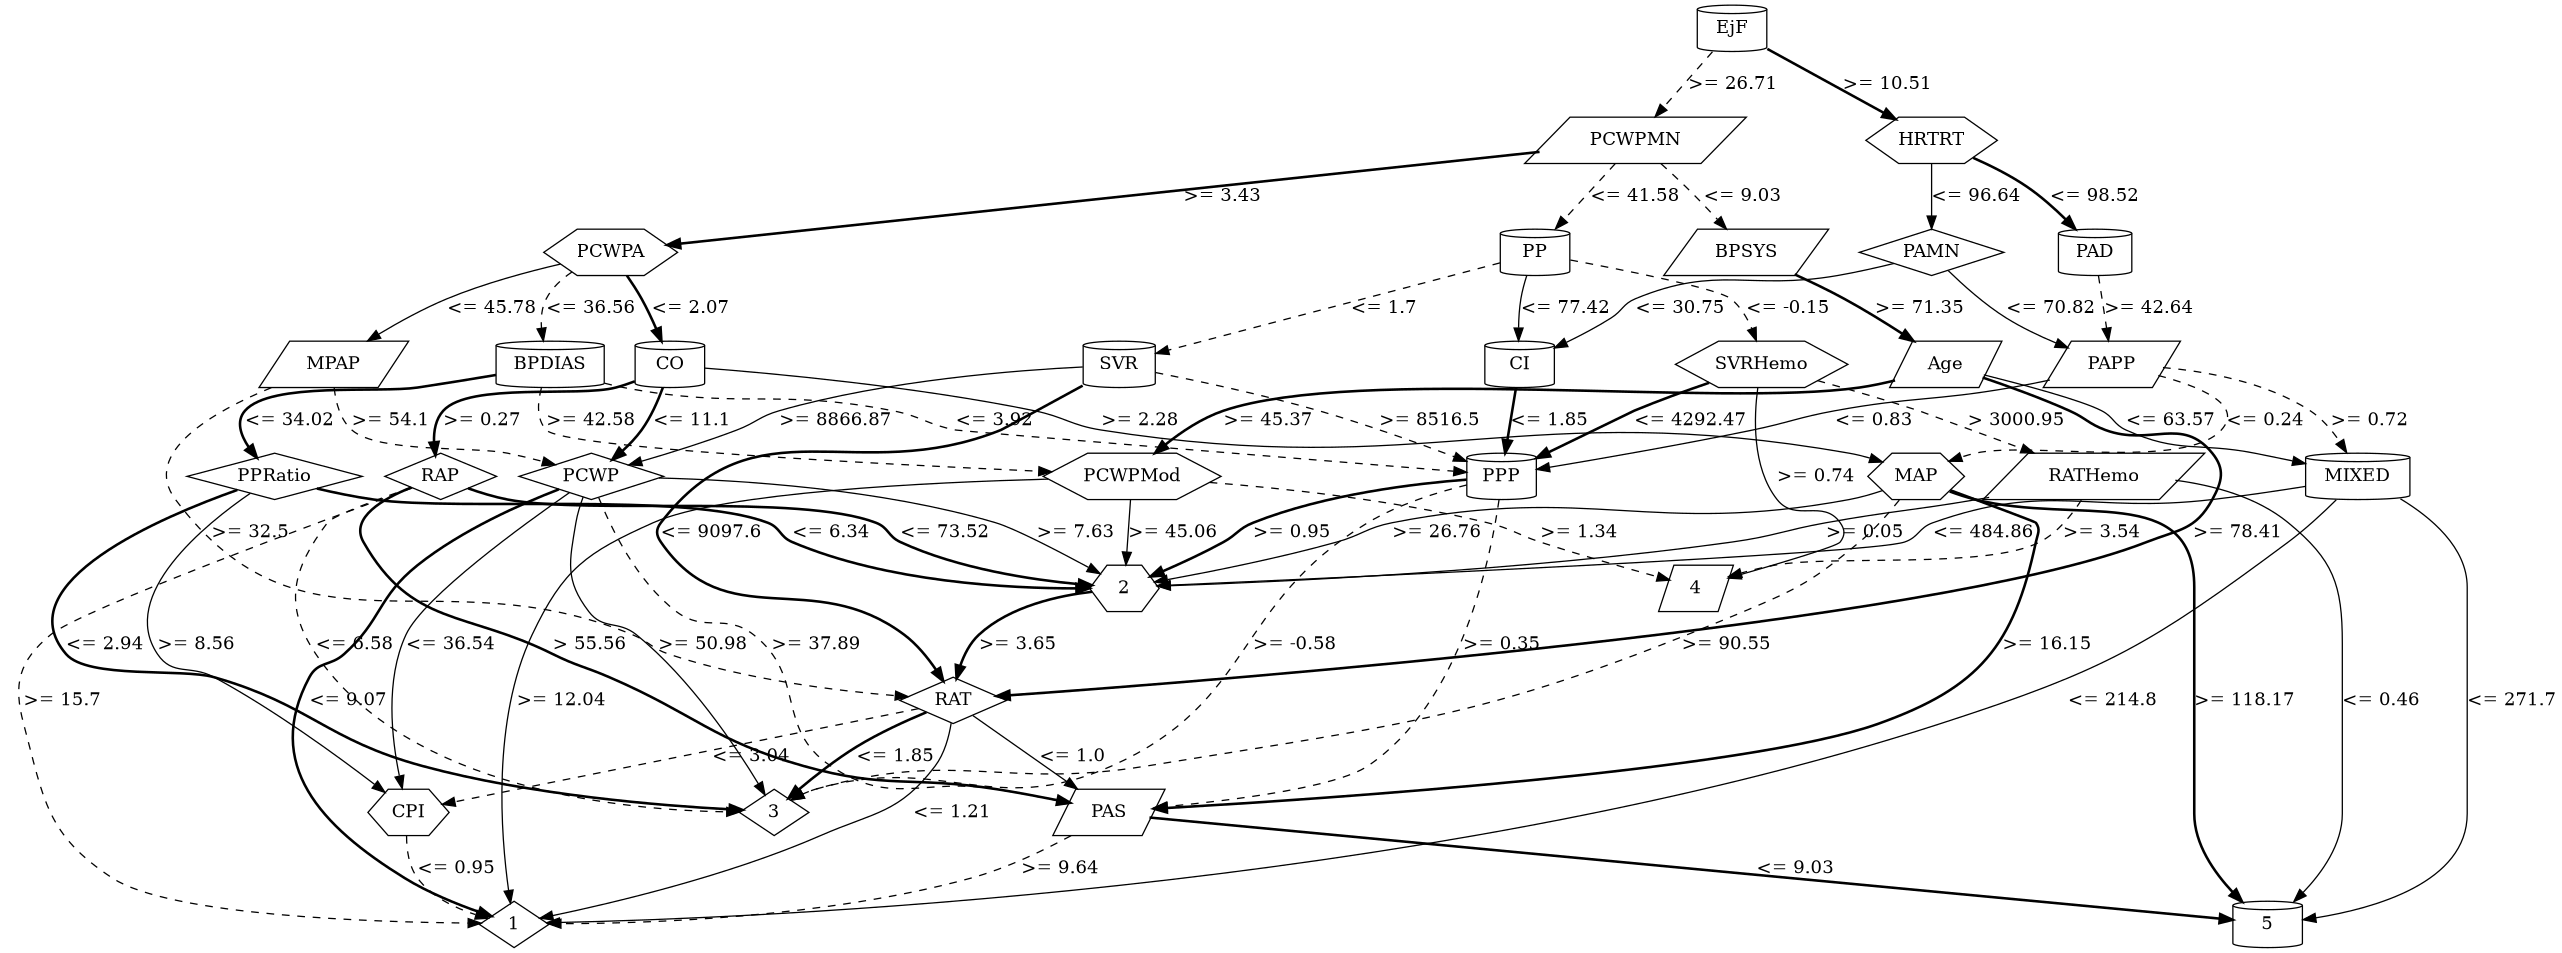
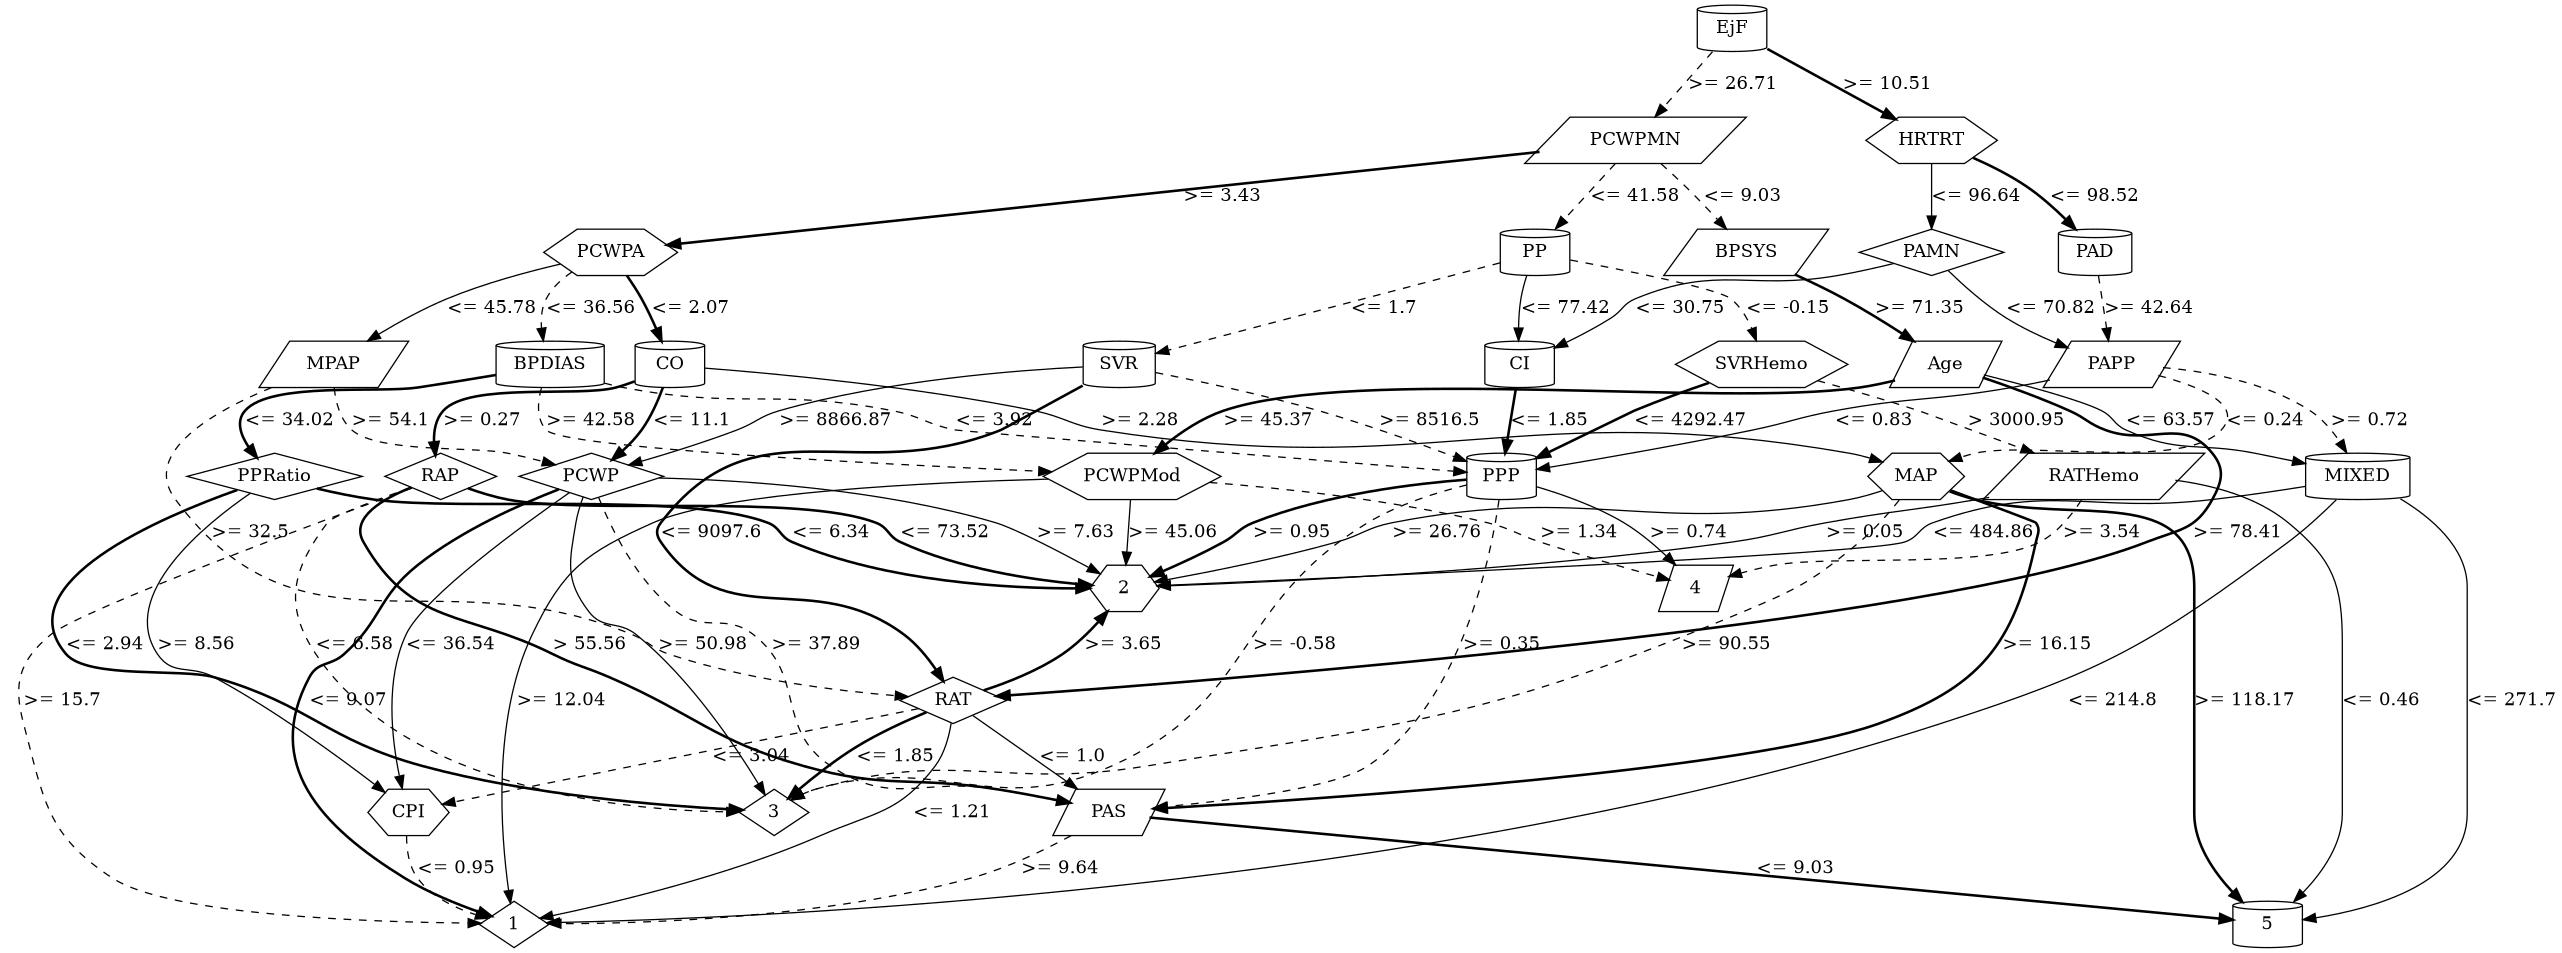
(1829, 514) -> (1616, 518)
(1015, 612) -> (1046, 664)
